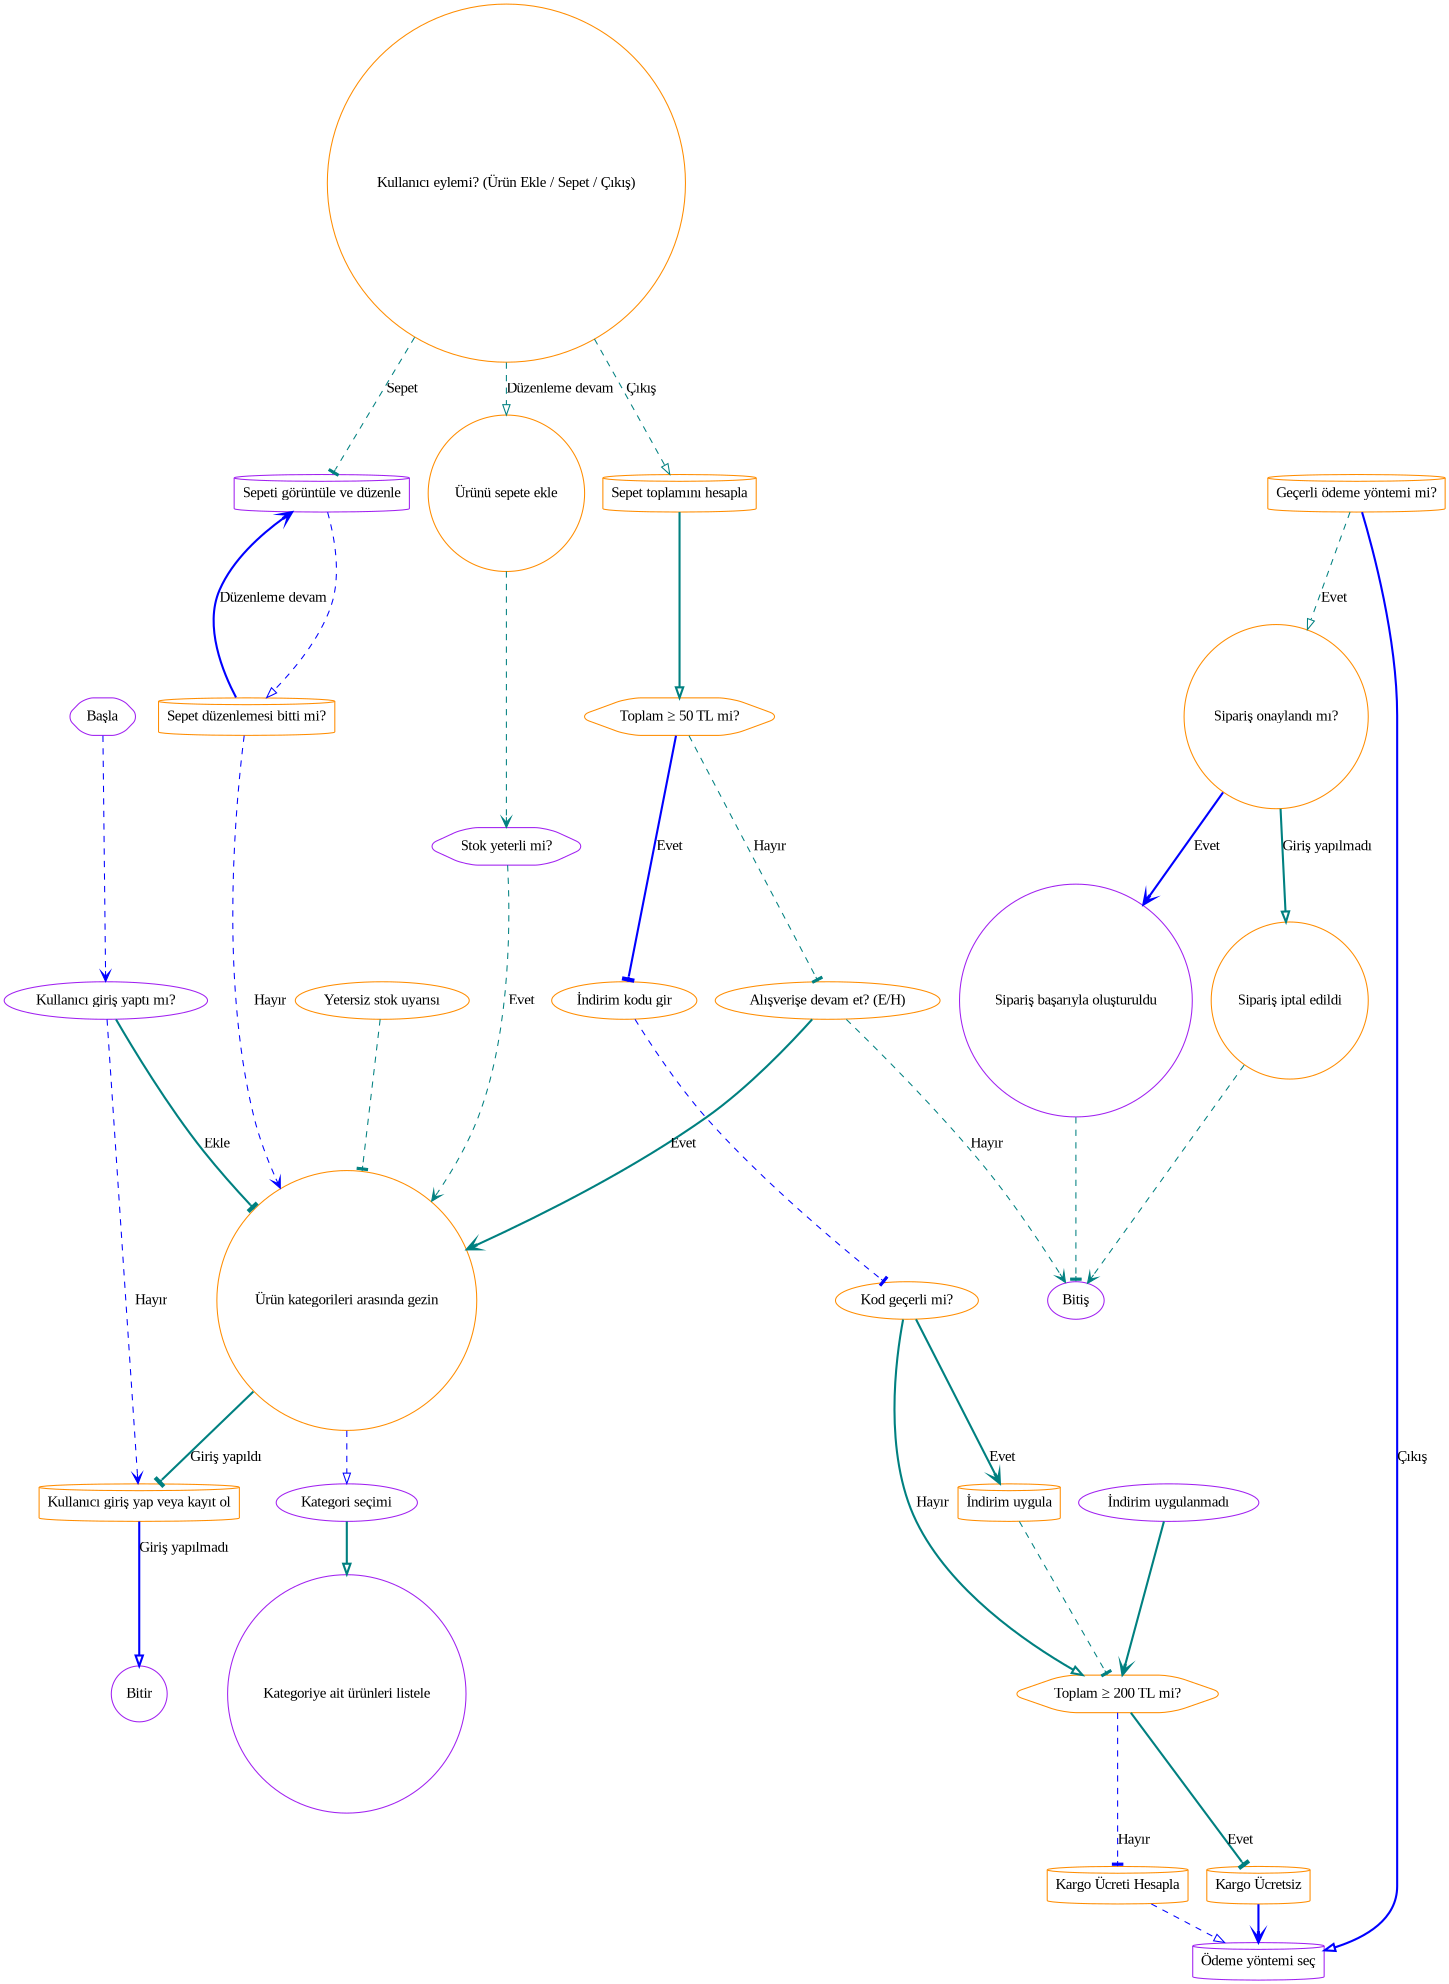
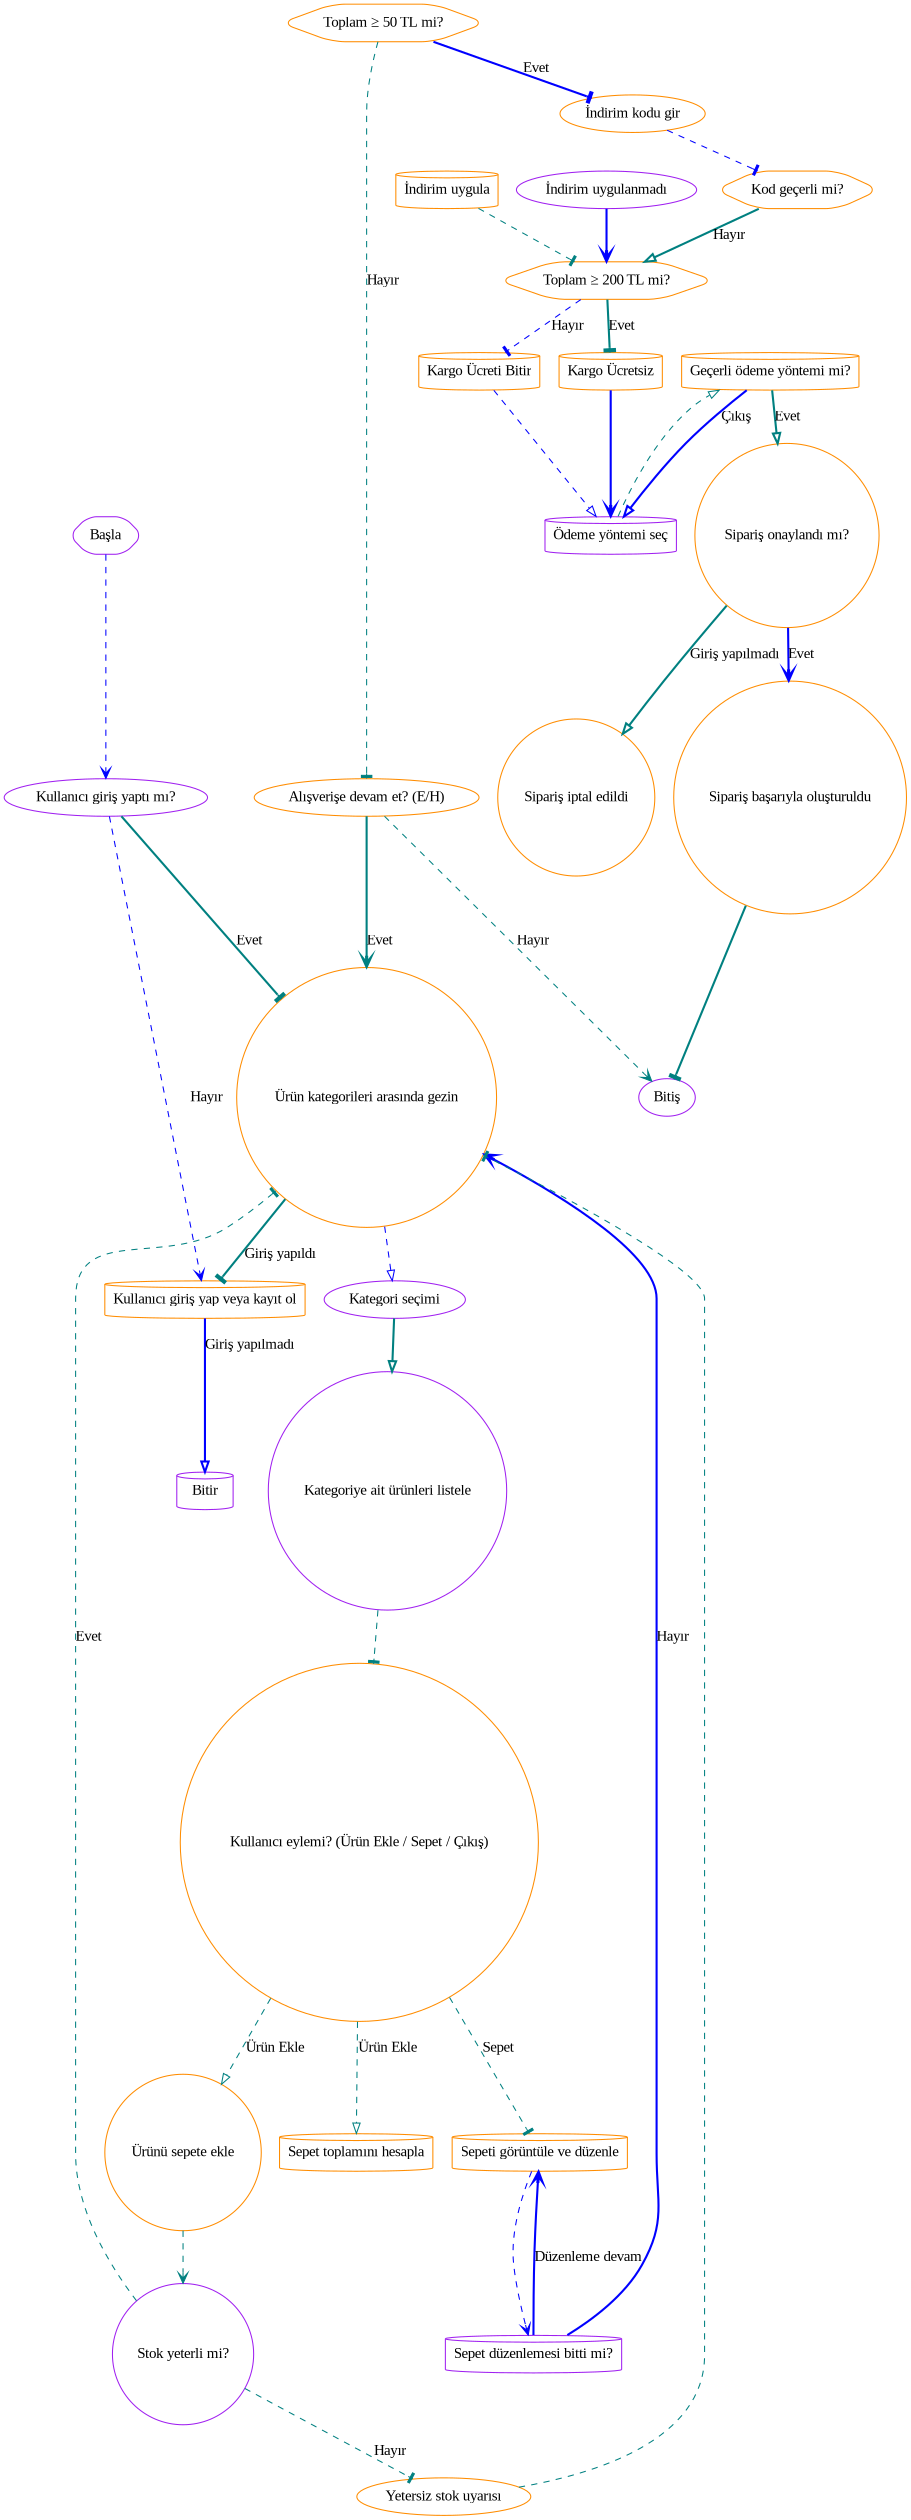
(560, 389) -> (275, 2048)
(641, 389) -> (388, 2048)
none -> (655, 449)
(322, 493) -> (540, 2153)
(1331, 566) -> (774, 412)
(680, 600) -> none
(330, 609) -> (513, 2247)
(247, 717) -> (534, 2354)
(506, 846) -> (183, 2354)
(234, 960) -> (657, 1725)
(1076, 1001) -> (790, 798)
(499, 1035) -> (76, 1688)
(217, 1144) -> (249, 941)
(1169, 1170) -> none
(1076, 1196) -> (711, 990)
(907, 1301) -> (797, 190)
(956, 1397) -> none
(1145, 1593) -> (607, 230)
none -> (376, 1634)
(139, 1694) -> (205, 1491)
(1118, 1885) -> (479, 371)
none -> (326, 2432)
